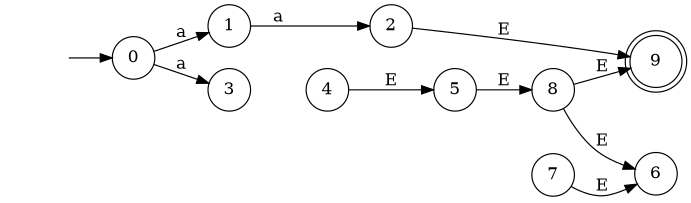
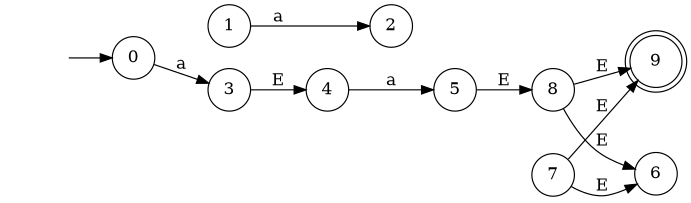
(516, 40) -> (599, 124)
(176, 44) -> none
(391, 81) -> (391, 81)
none -> (272, 90)
